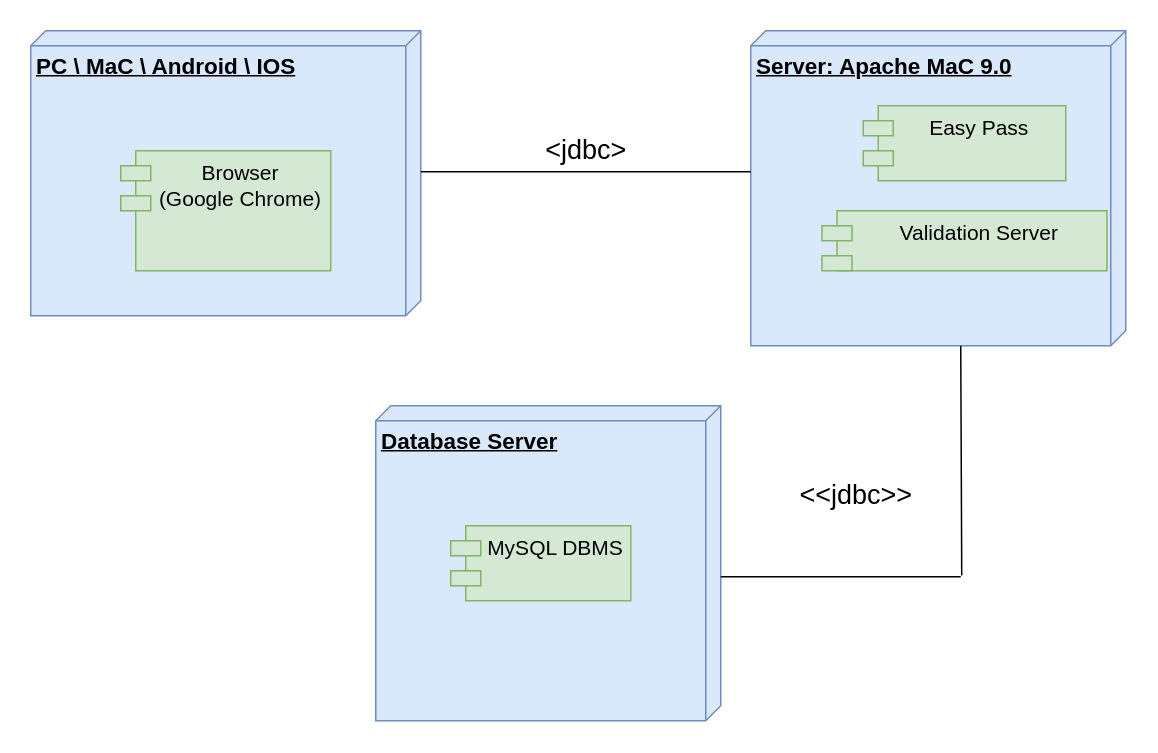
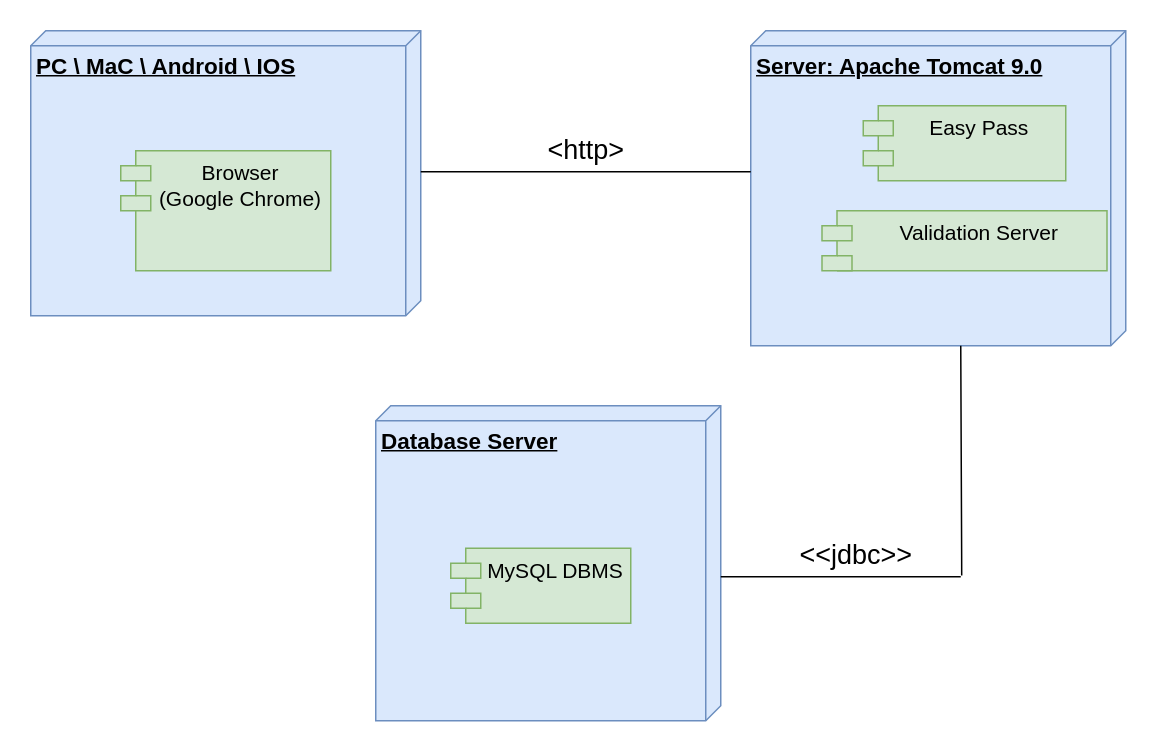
(856, 64) -> (871, 64)
(587, 151) -> (587, 151)
(856, 496) -> (856, 556)
(541, 563) -> (541, 586)
